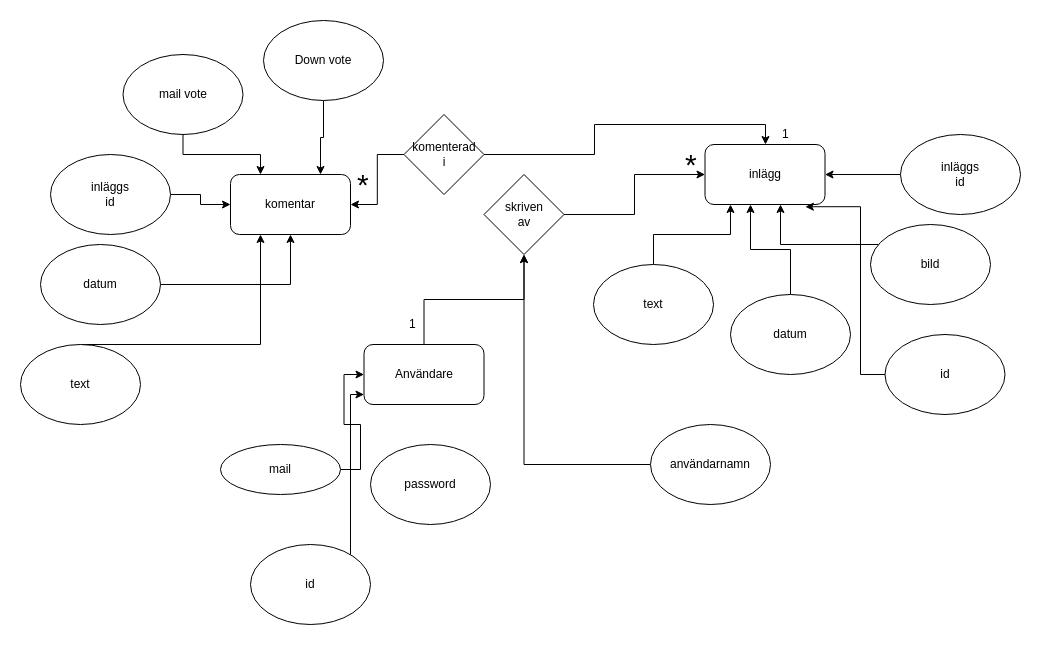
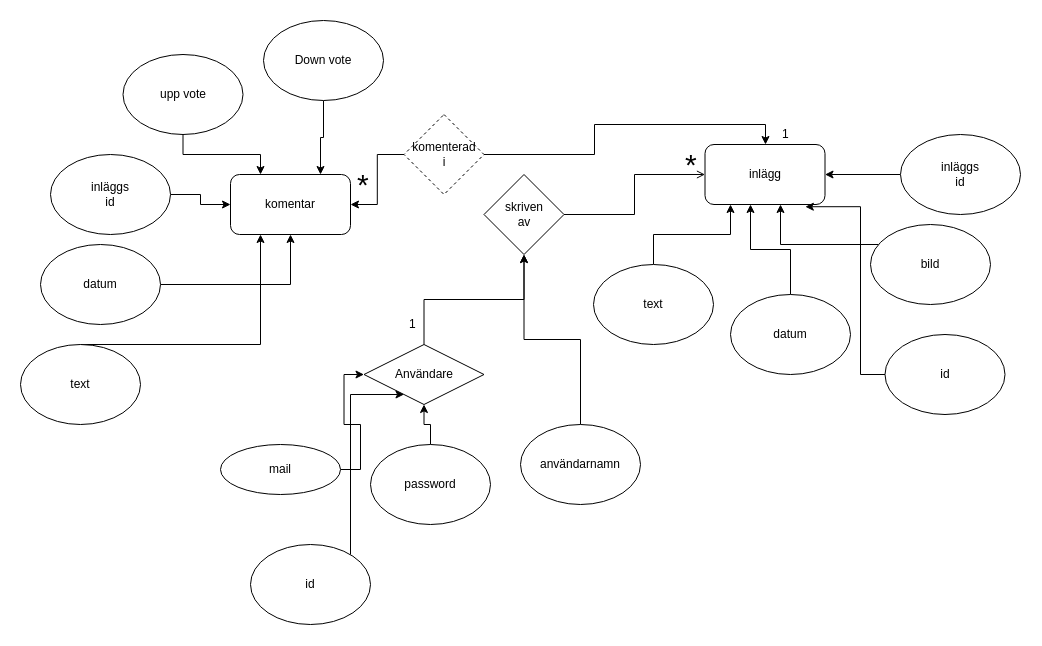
(184, 95) -> (184, 95)
(444, 155) -> (444, 155)
(697, 175) -> (698, 175)
(424, 375) -> (424, 375)
none -> (431, 426)
(711, 465) -> (581, 465)
